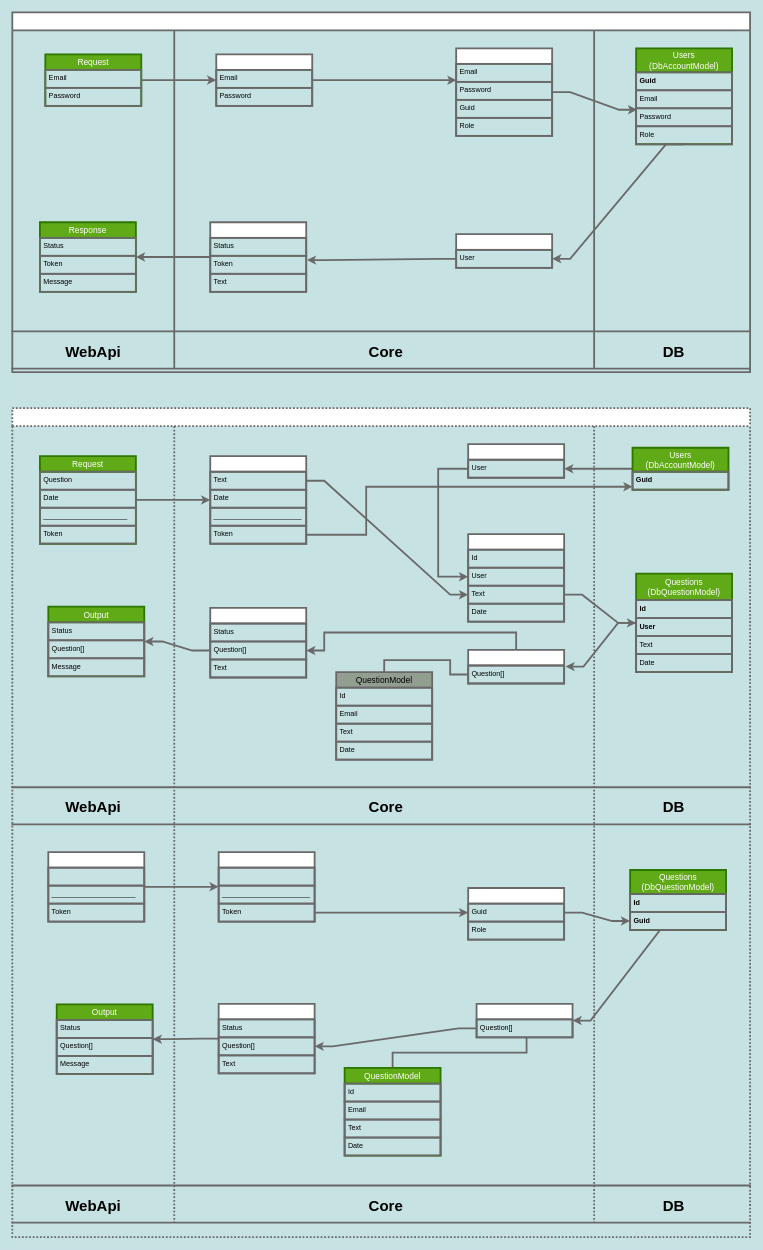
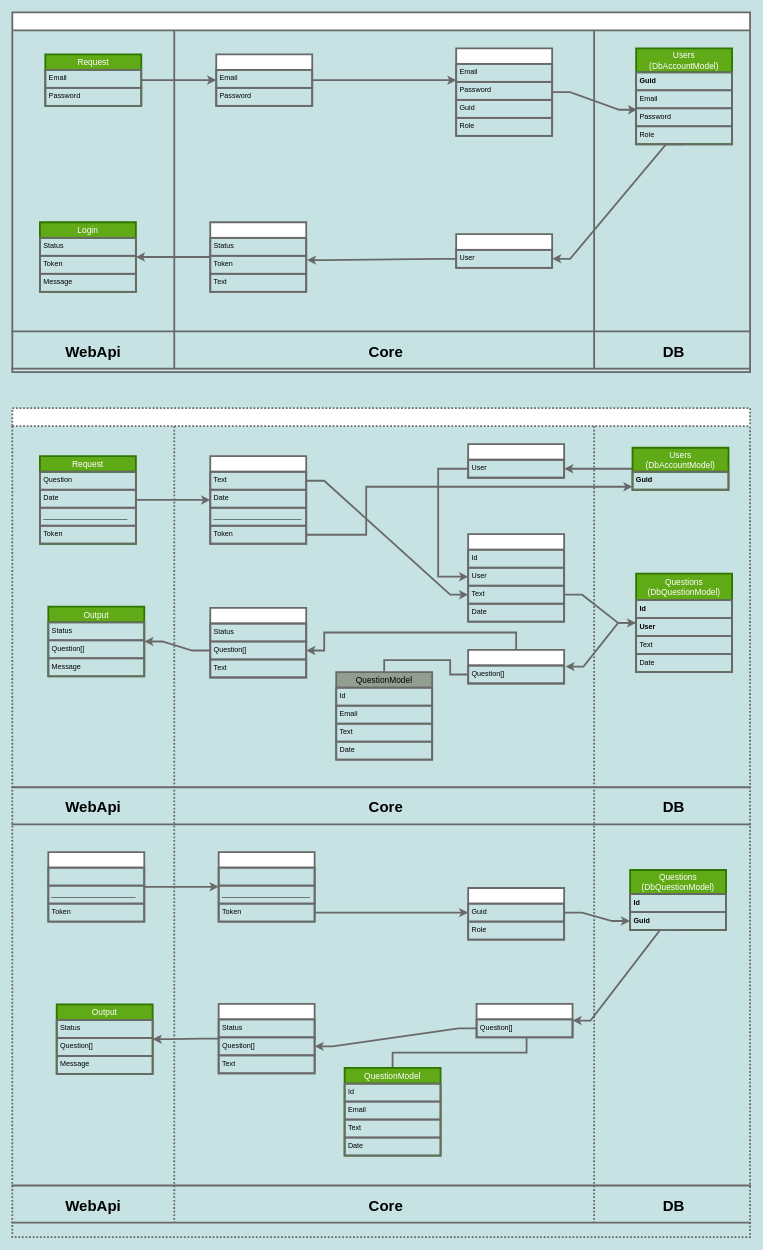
(88, 231) -> (88, 231)
